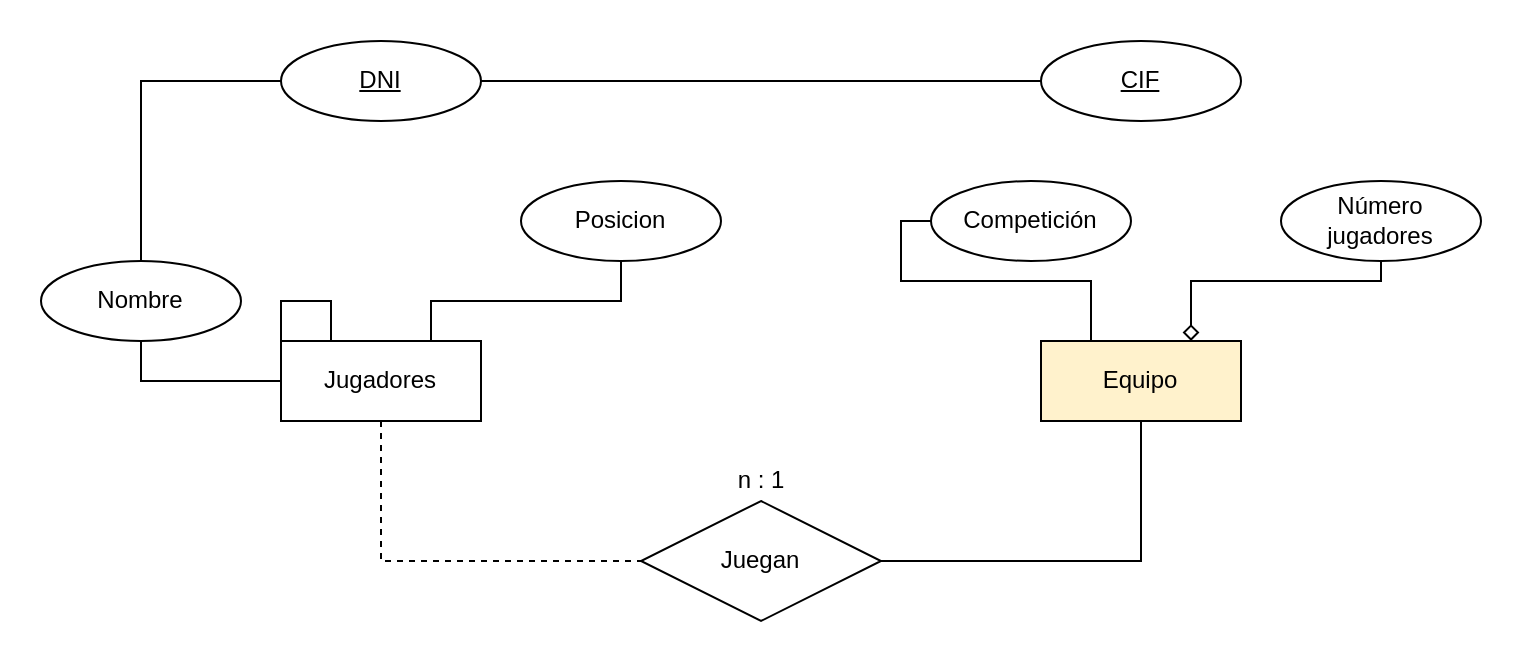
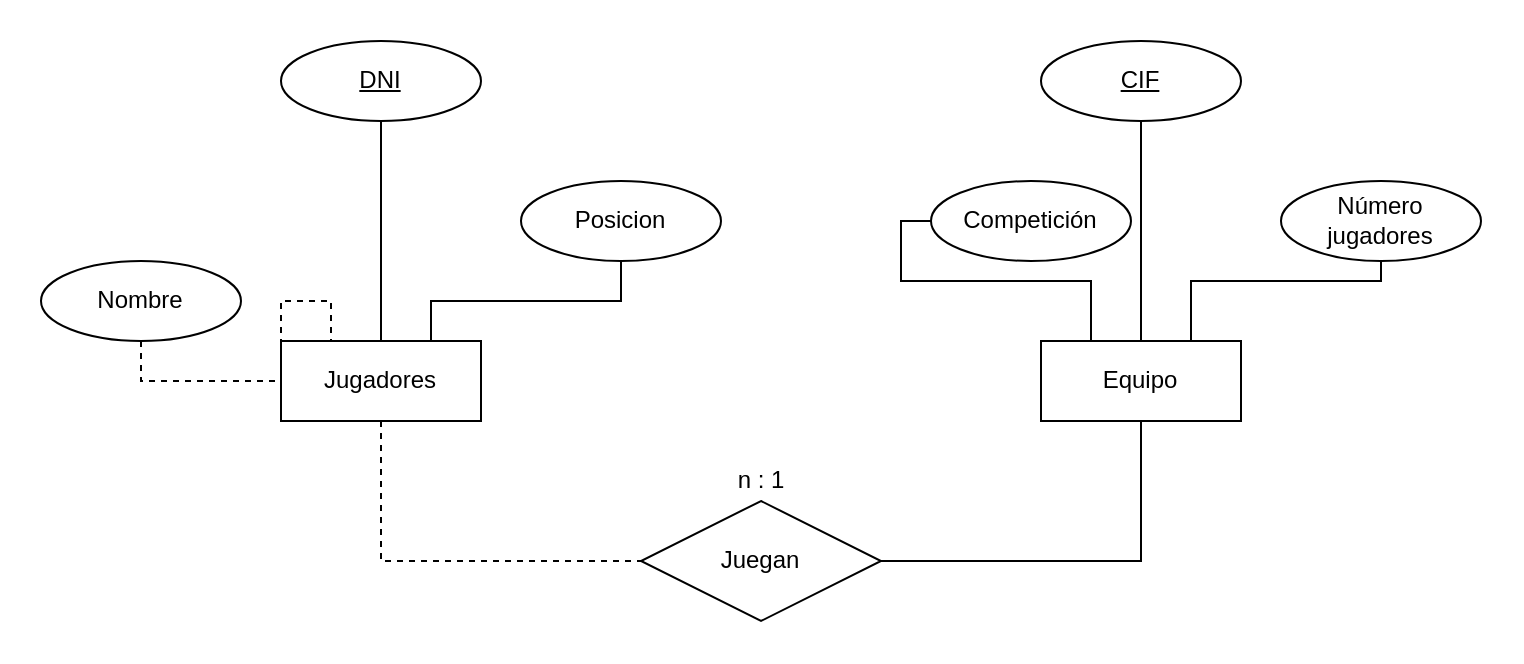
(761, 81) -> (1141, 231)
(141, 101) -> (381, 231)
(1191, 325) -> (1191, 332)
(194, 381) -> (194, 381)
(1141, 381) -> (1141, 381)
